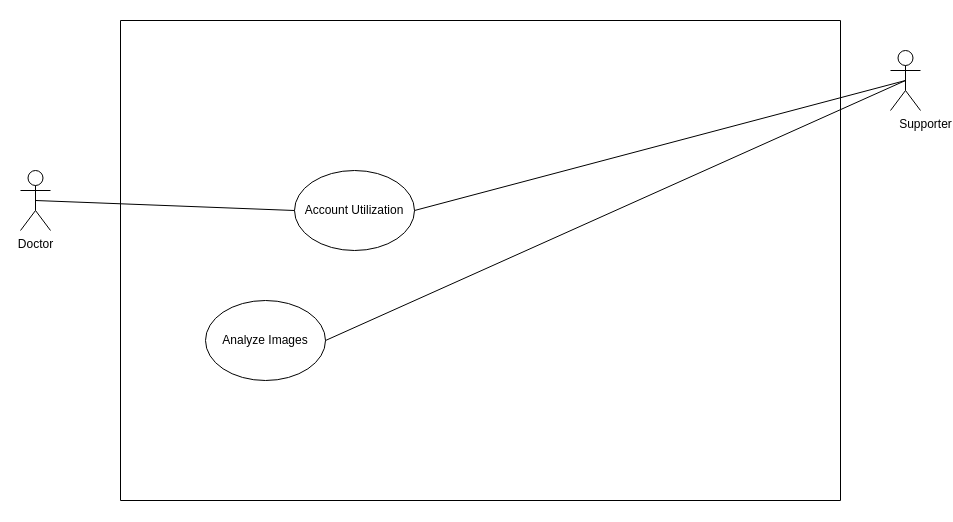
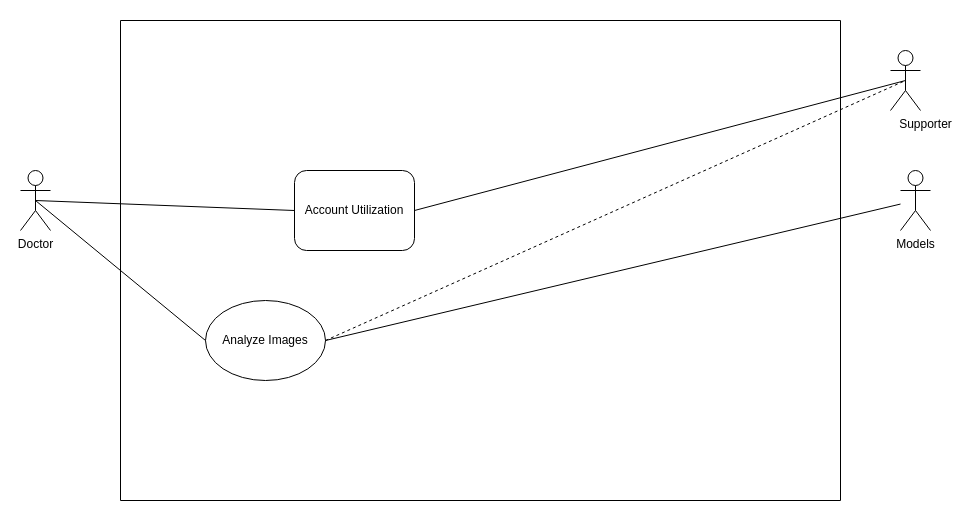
none -> (916, 201)
(618, 209) -> (618, 209)
(355, 211) -> (355, 211)
none -> (122, 272)
none -> (614, 272)
